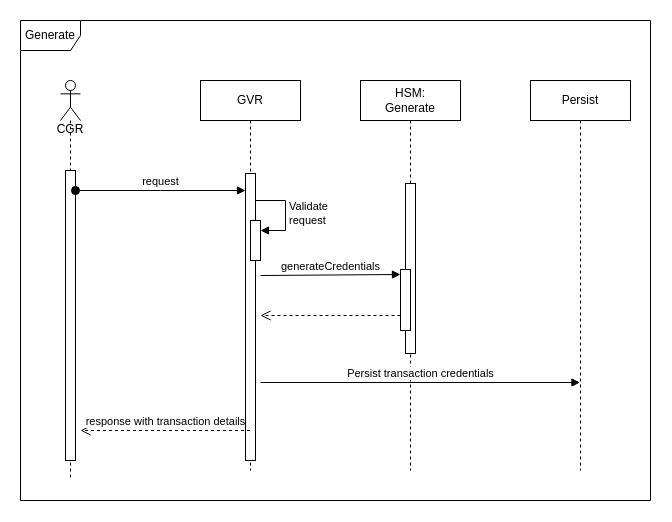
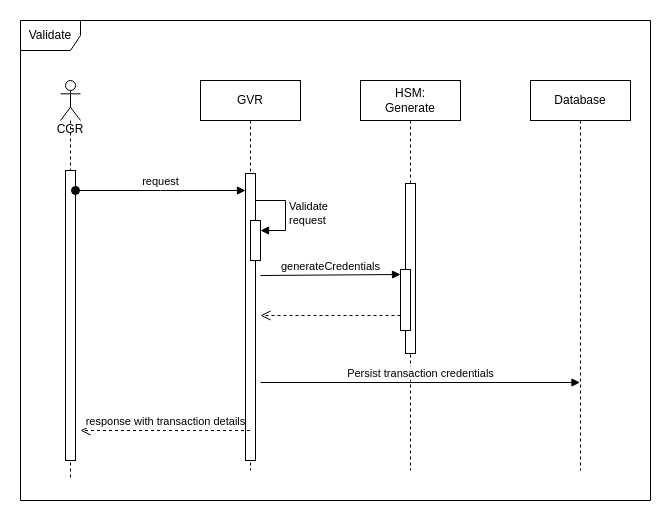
(51, 36) -> (51, 36)
(581, 101) -> (581, 101)
